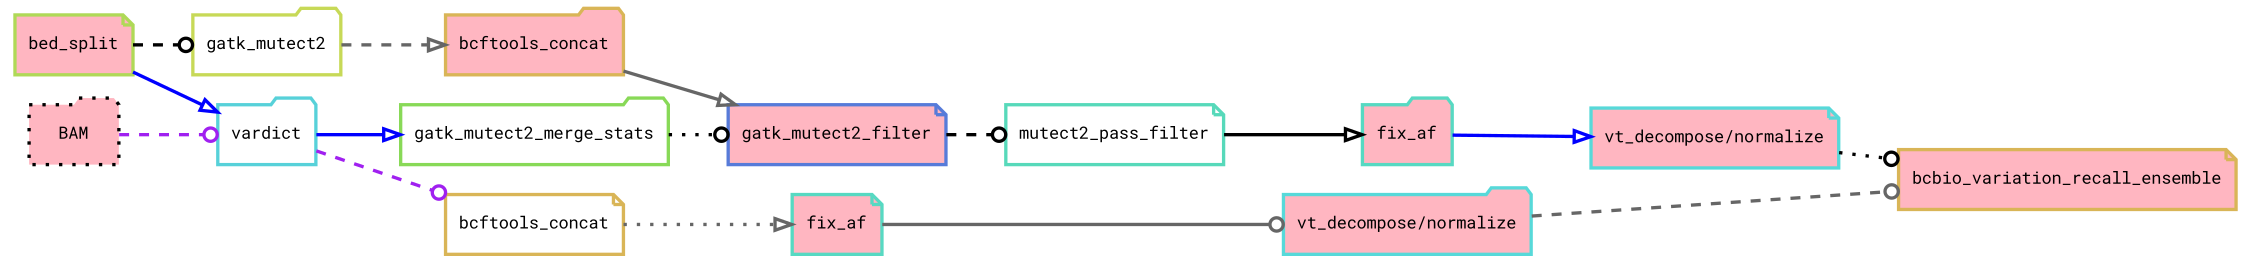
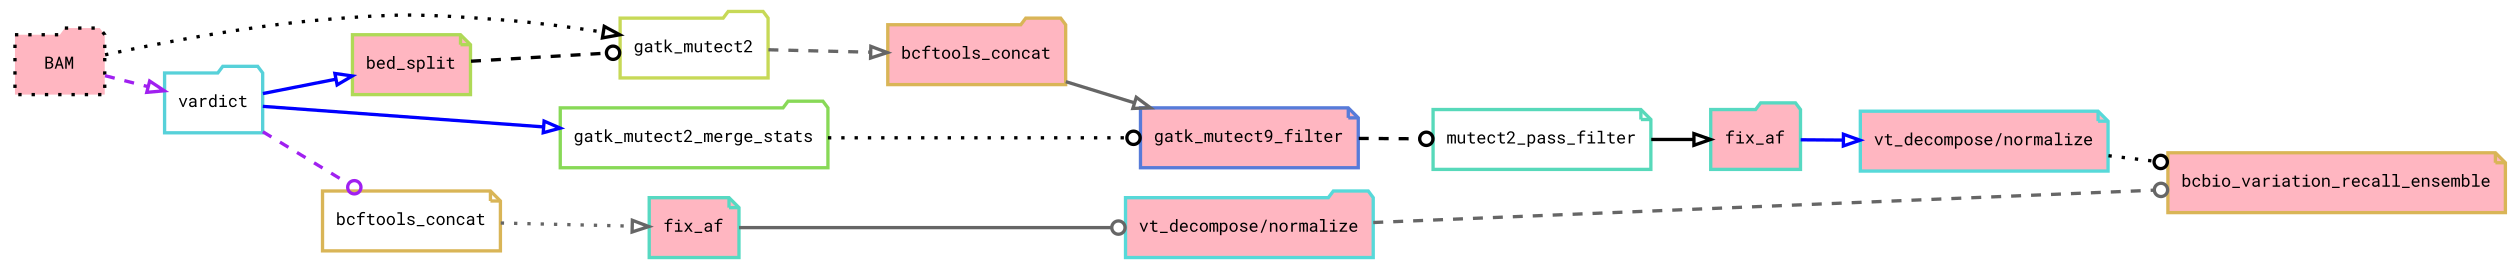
none -> (353, 17)
(167, 88) -> (299, 86)
(161, 135) -> (126, 81)
(837, 135) -> (1249, 138)
